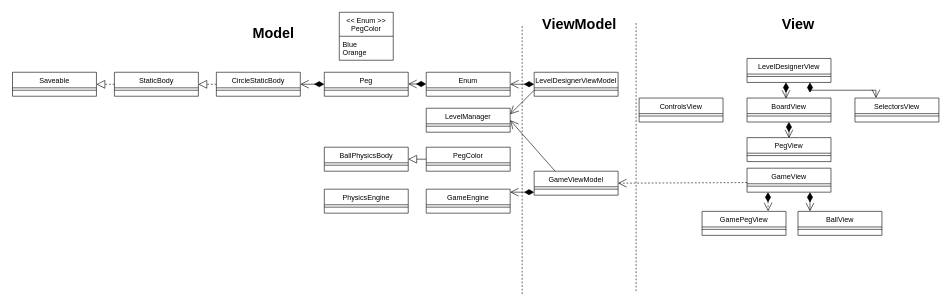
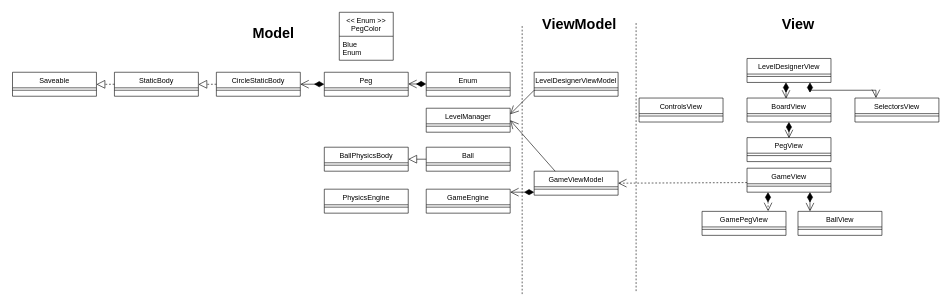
(350, 44) -> (350, 44)
(524, 84) -> none
(468, 155) -> (468, 155)
